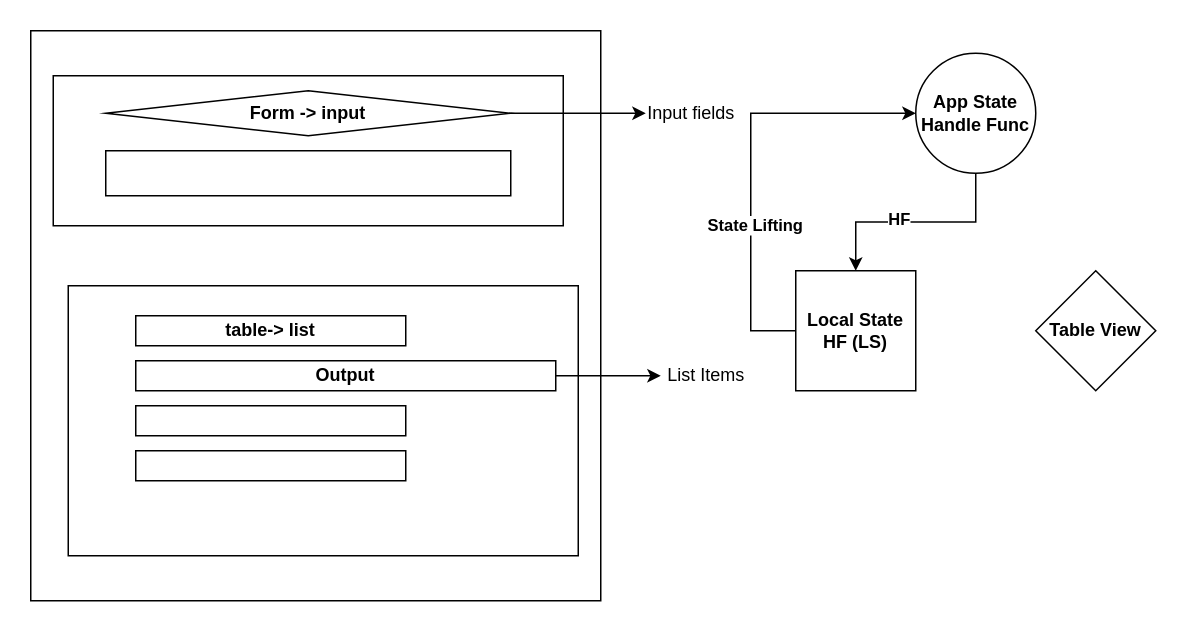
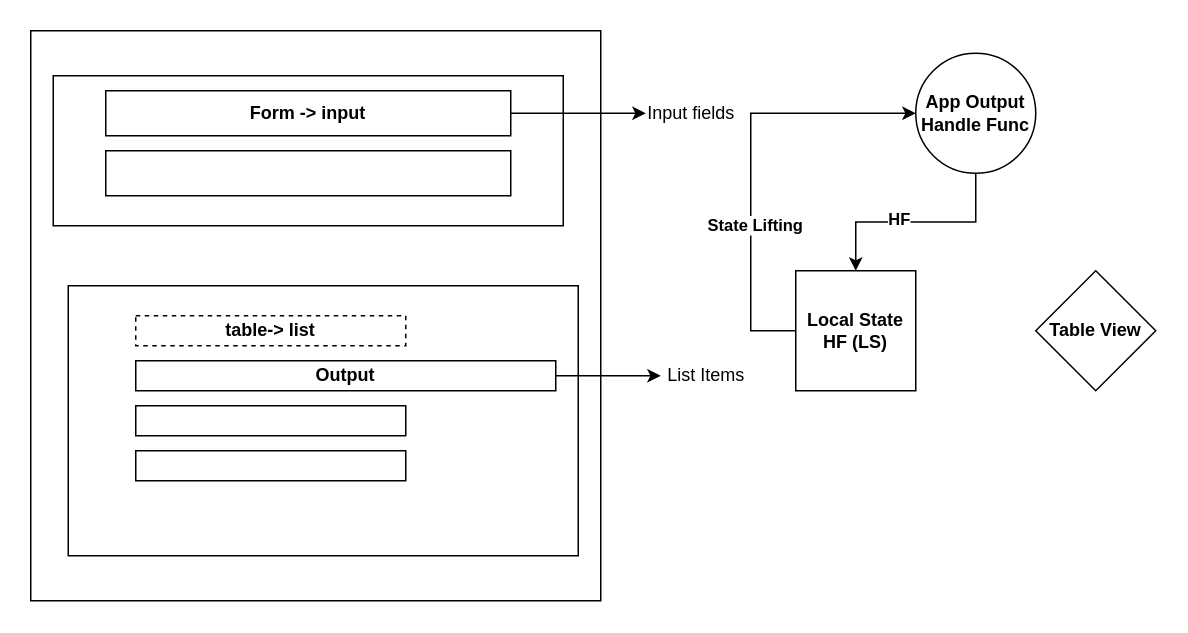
(308, 113) -> (308, 113)
(976, 113) -> (976, 113)
(271, 331) -> (271, 331)
